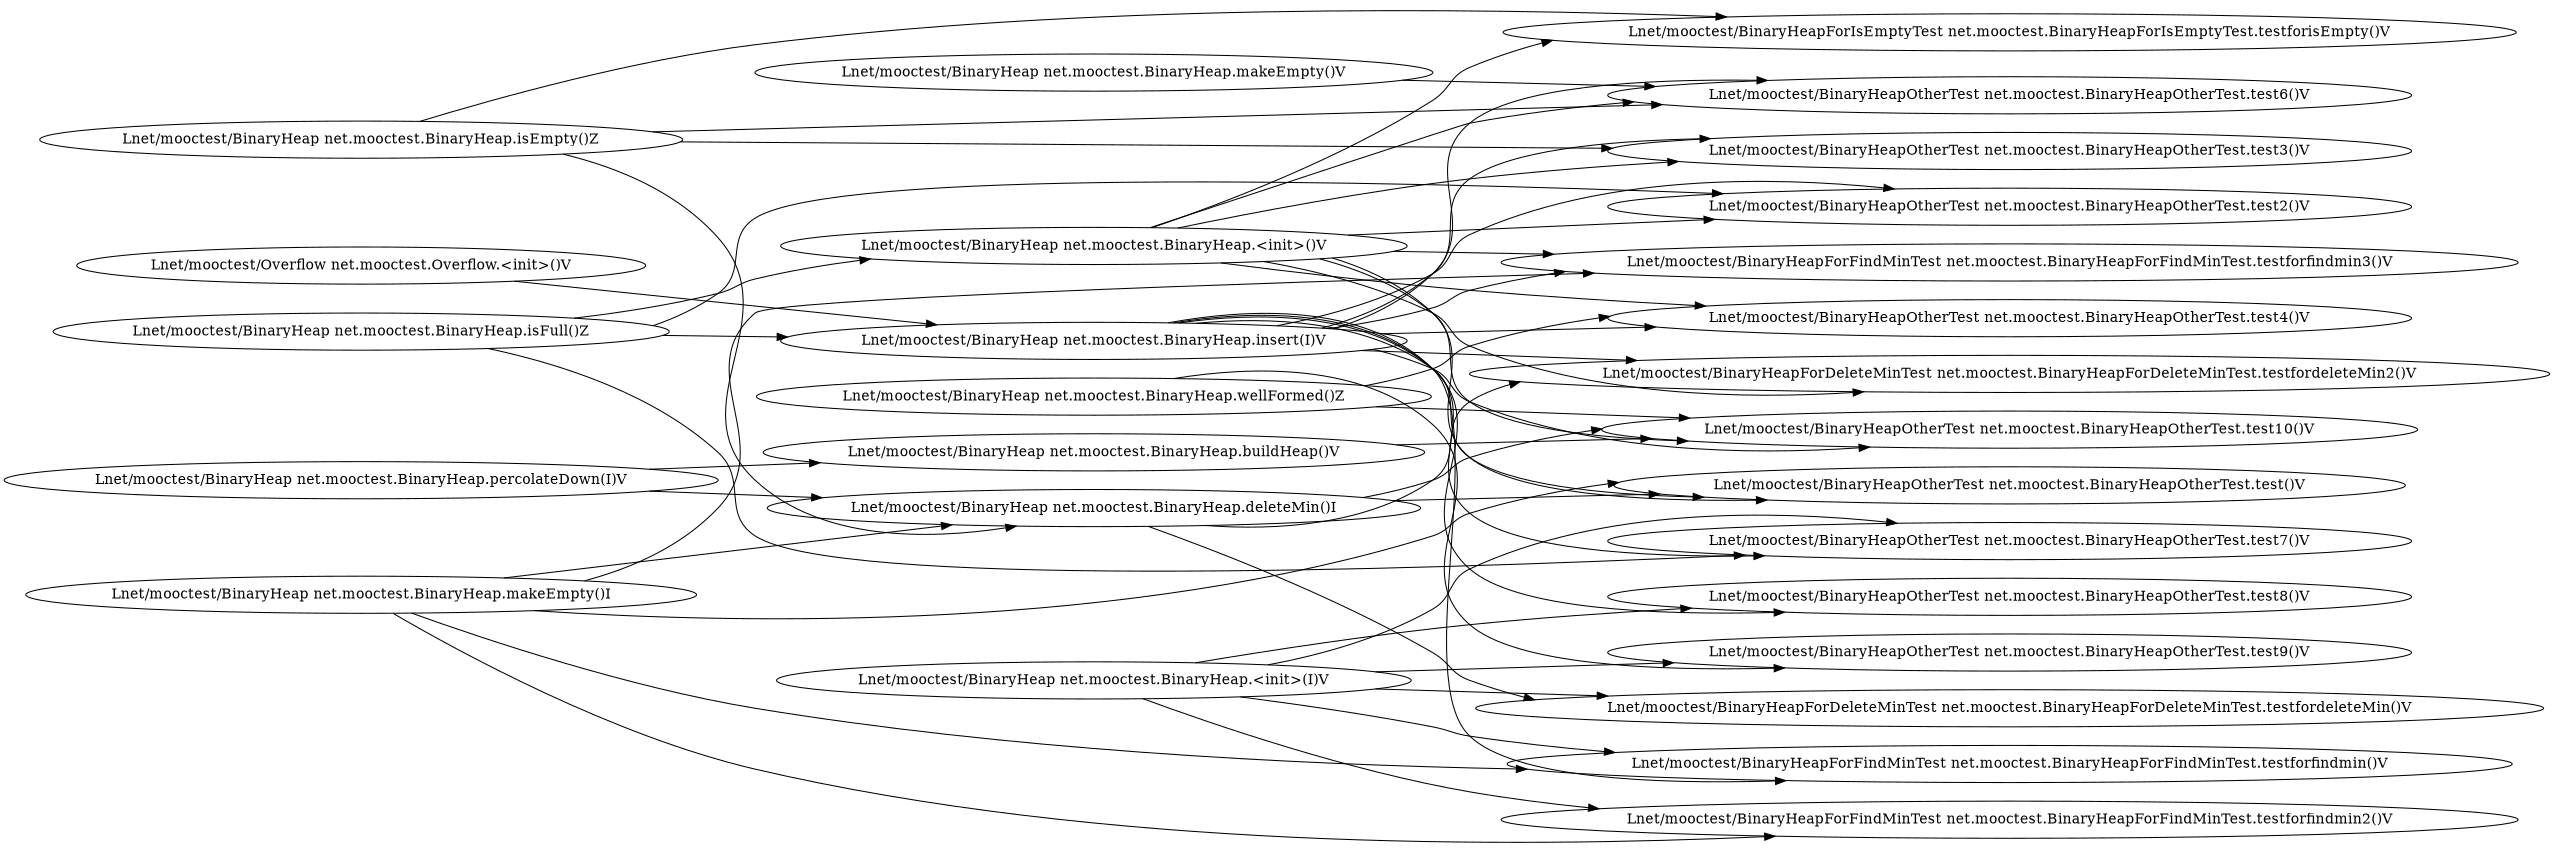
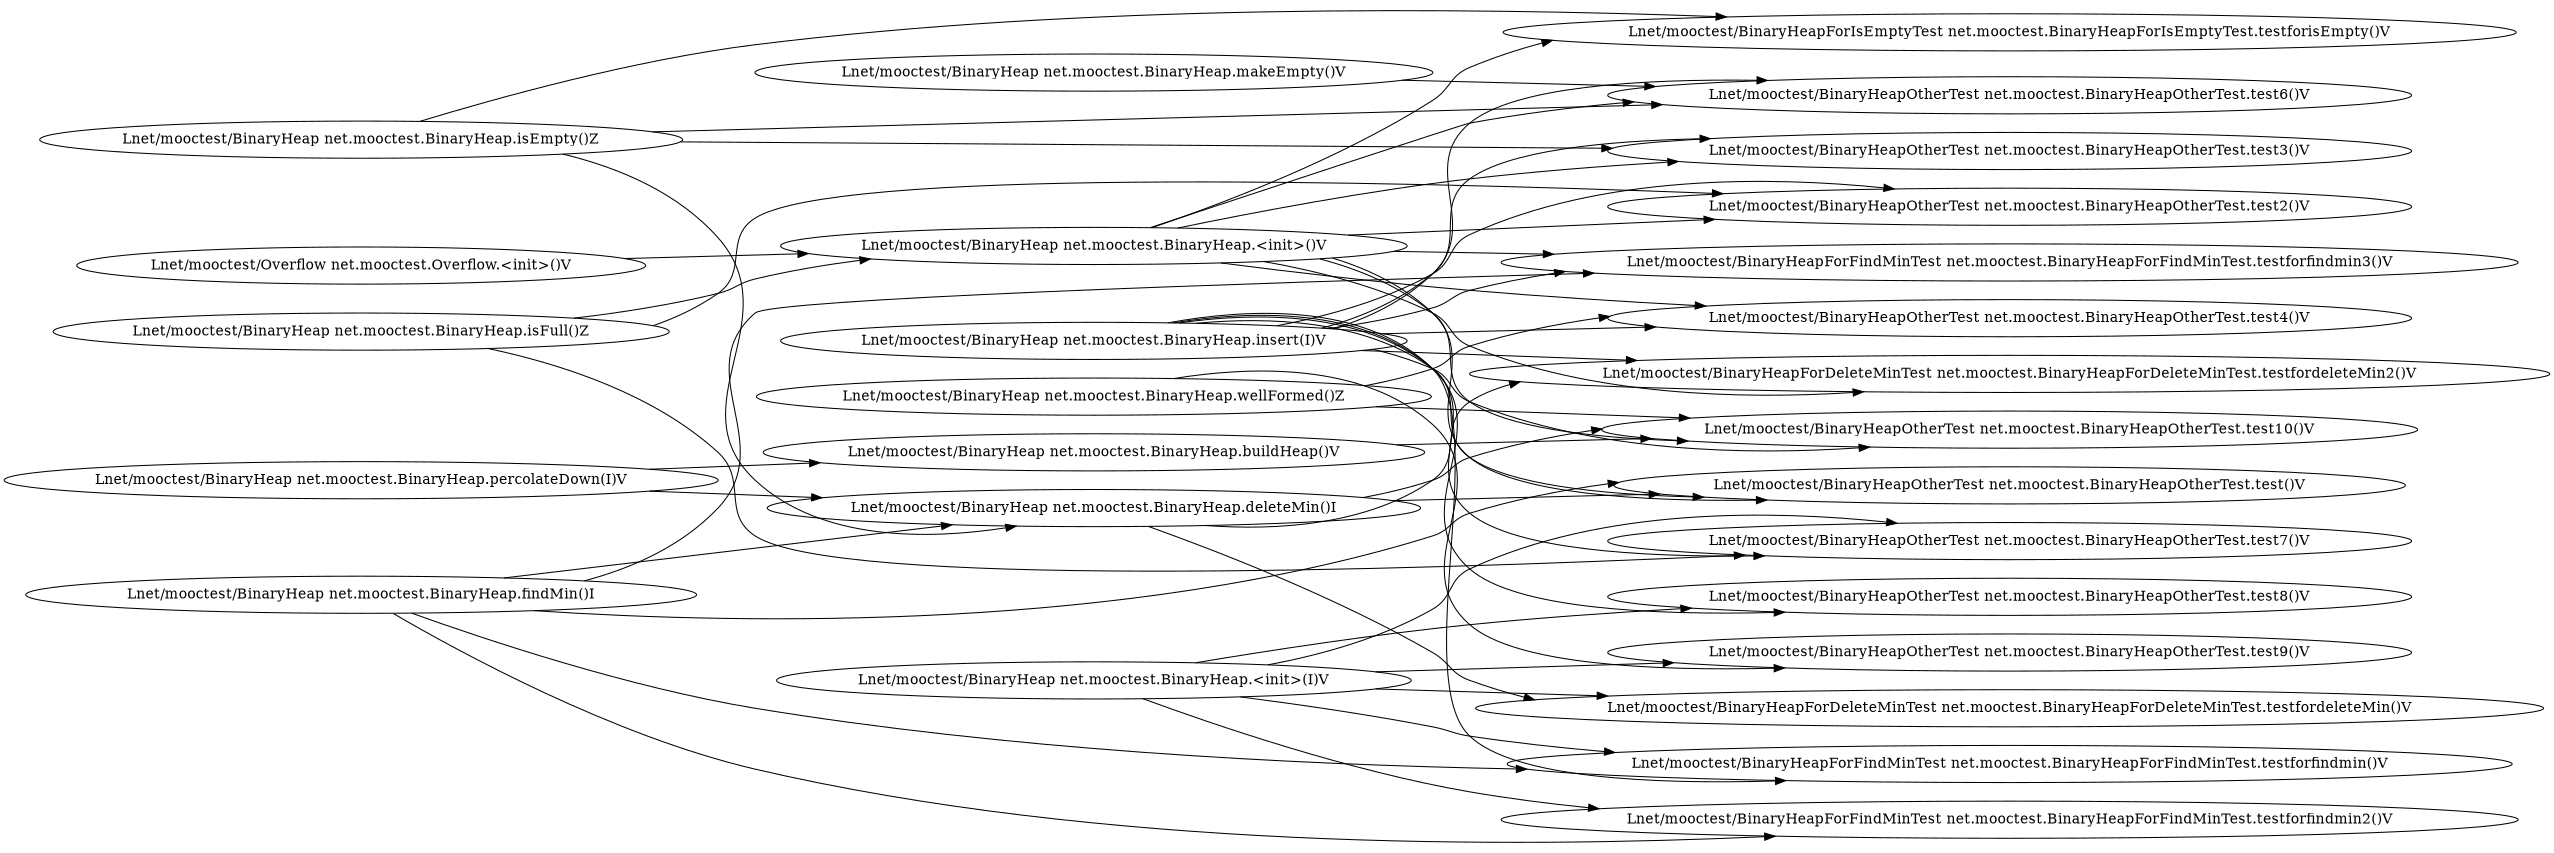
(720, 302) -> (711, 256)
(720, 336) -> none
(361, 595) -> (361, 595)
